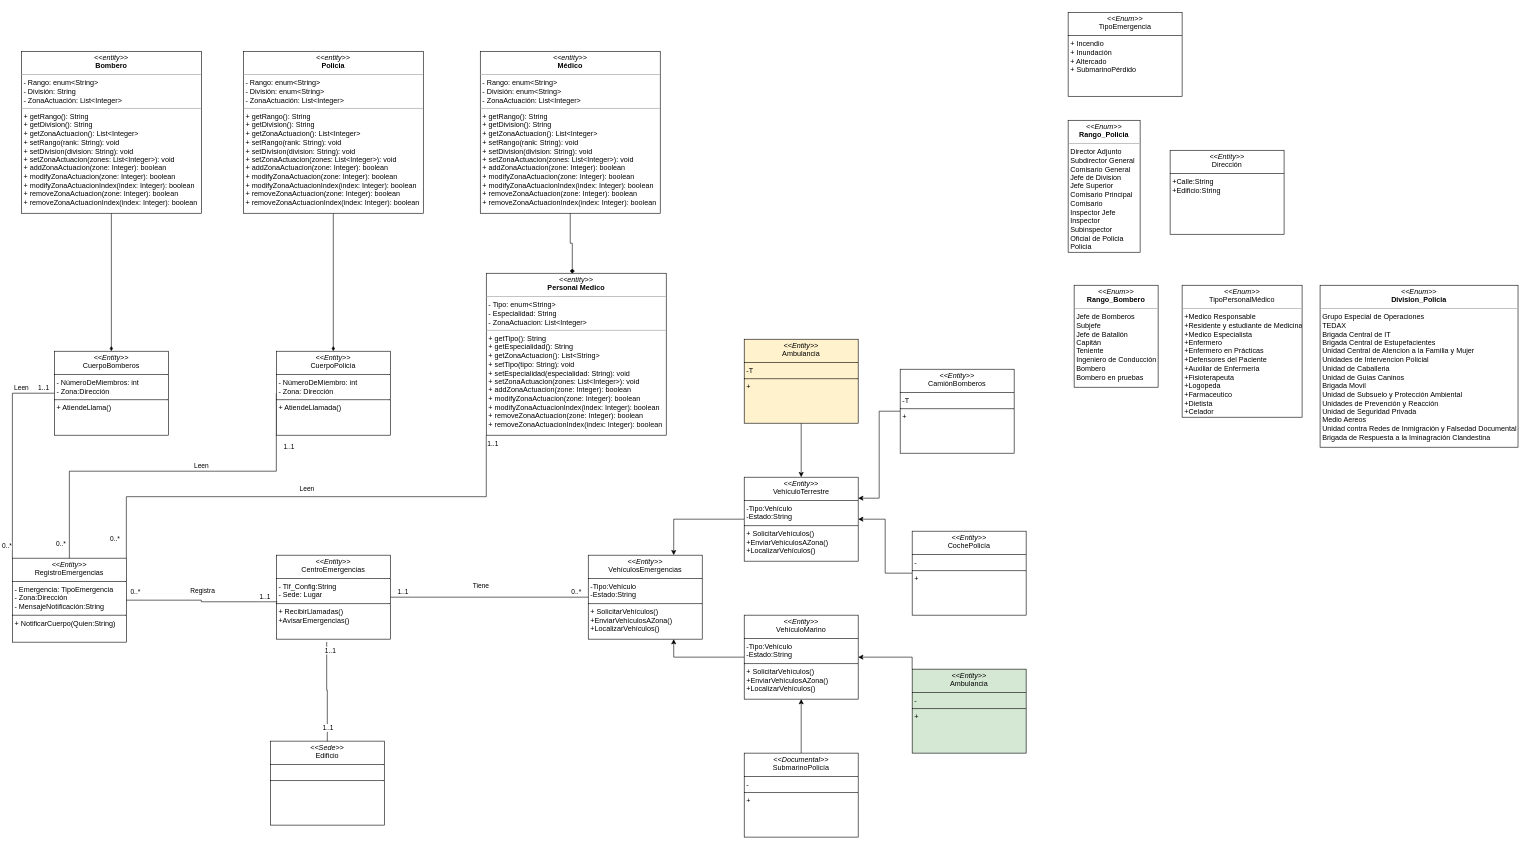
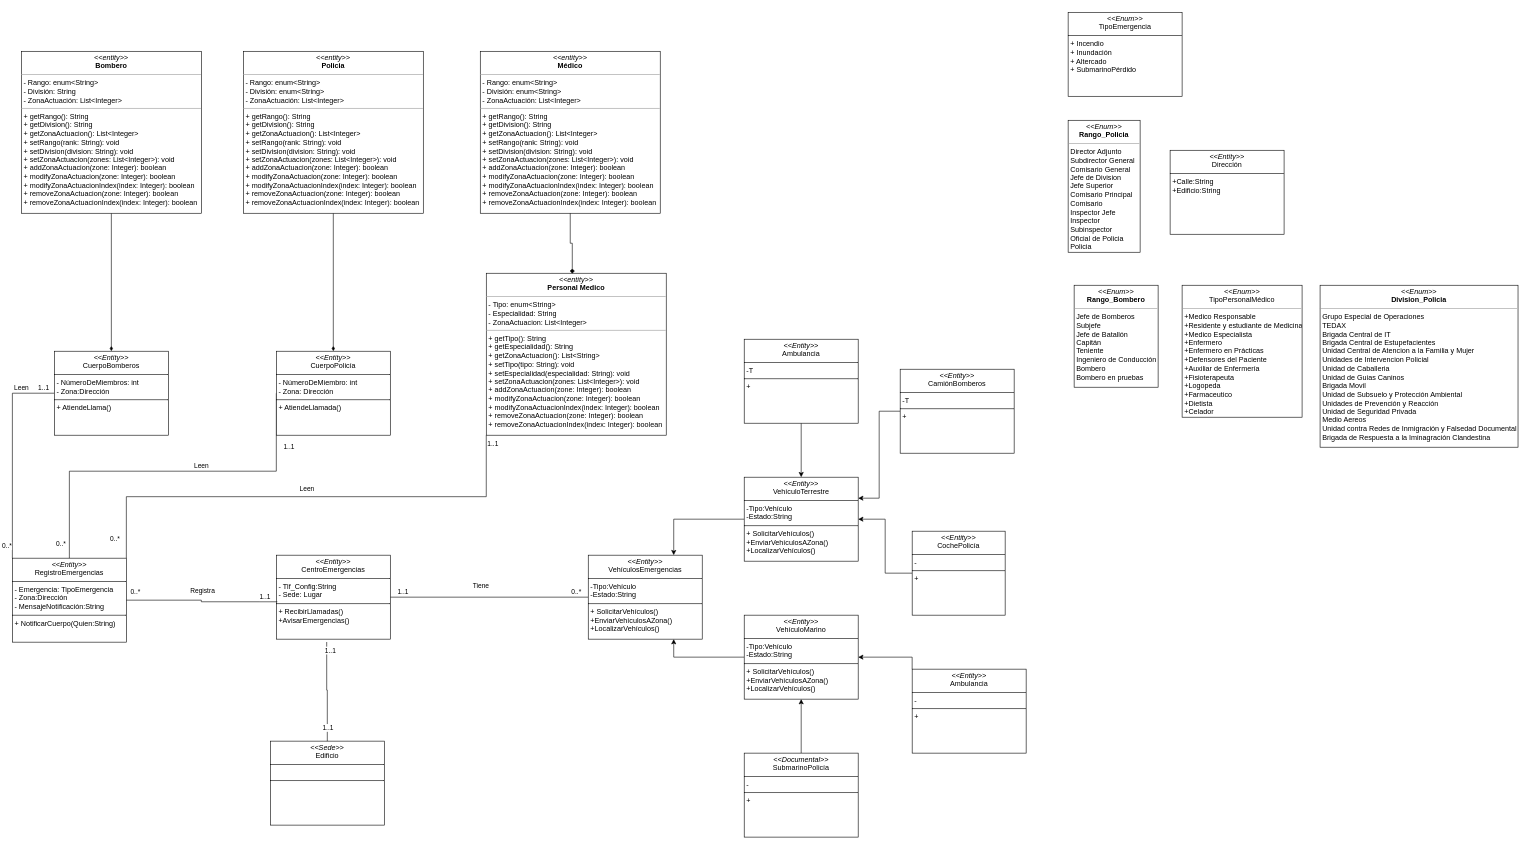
(801, 381) -> (801, 381)
(969, 573) -> (959, 573)
(969, 711) -> (969, 711)
